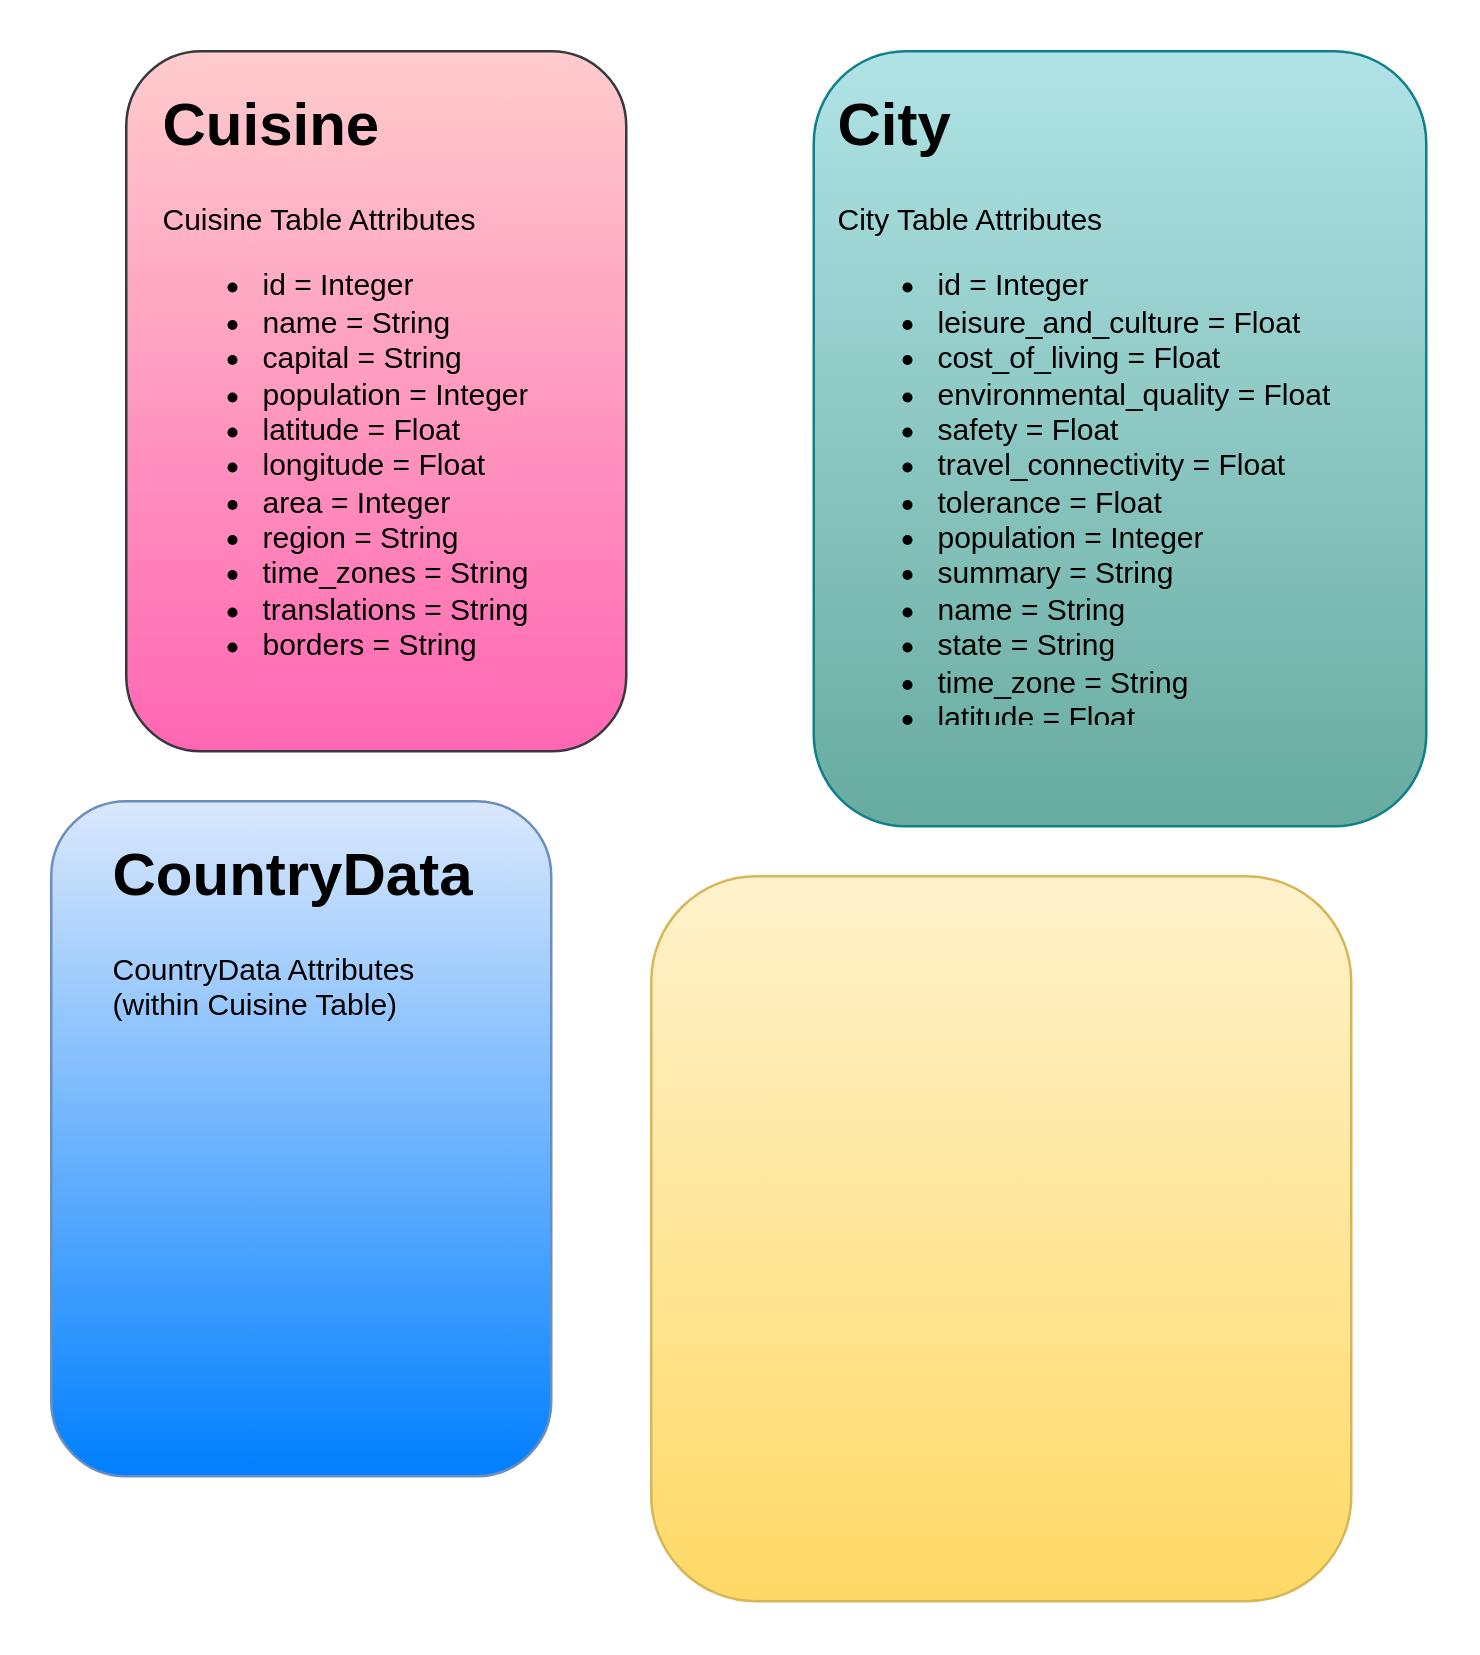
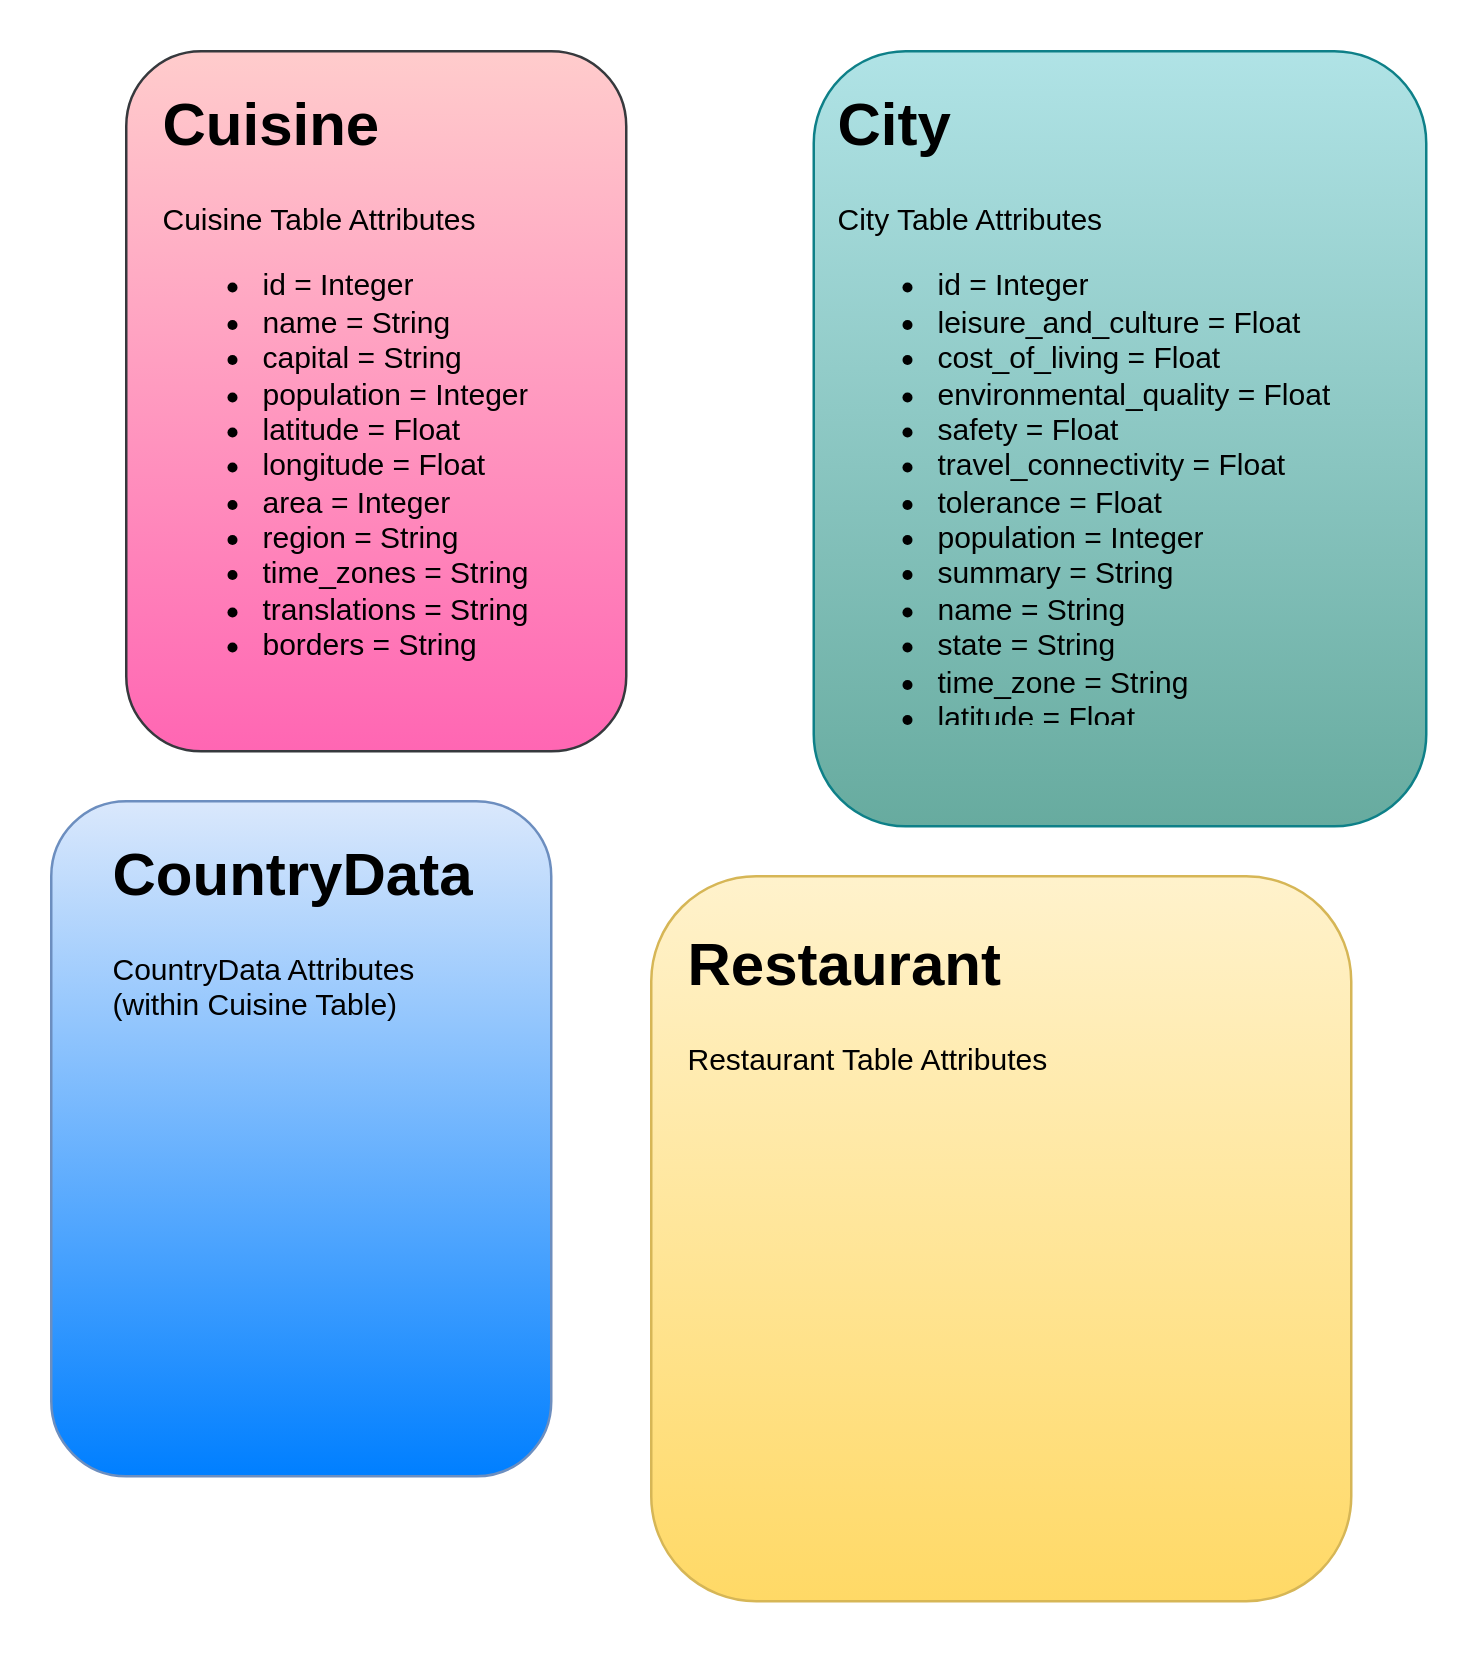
none -> (1001, 1223)
